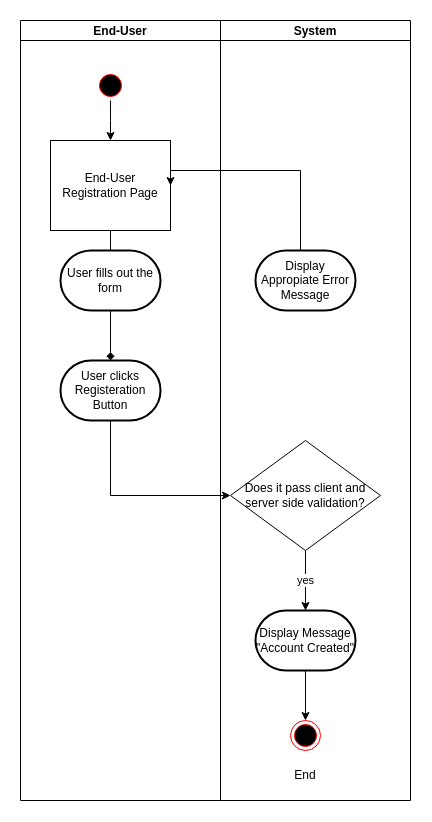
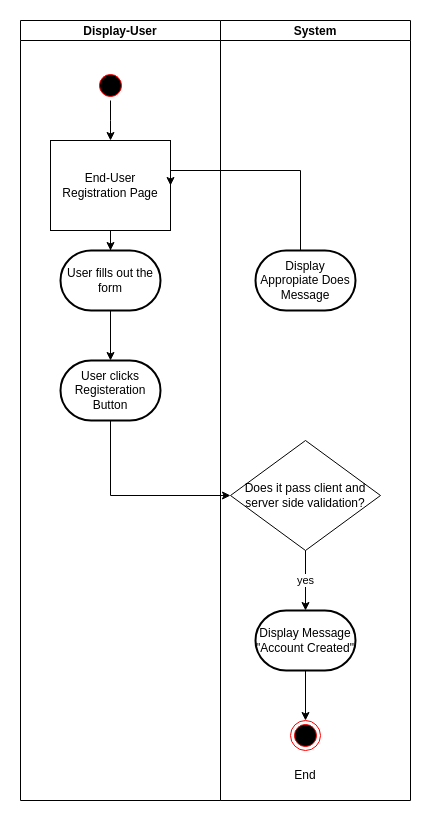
(120, 31) -> (120, 31)
(111, 245) -> (111, 242)
(306, 281) -> (306, 281)
(111, 352) -> (111, 352)
